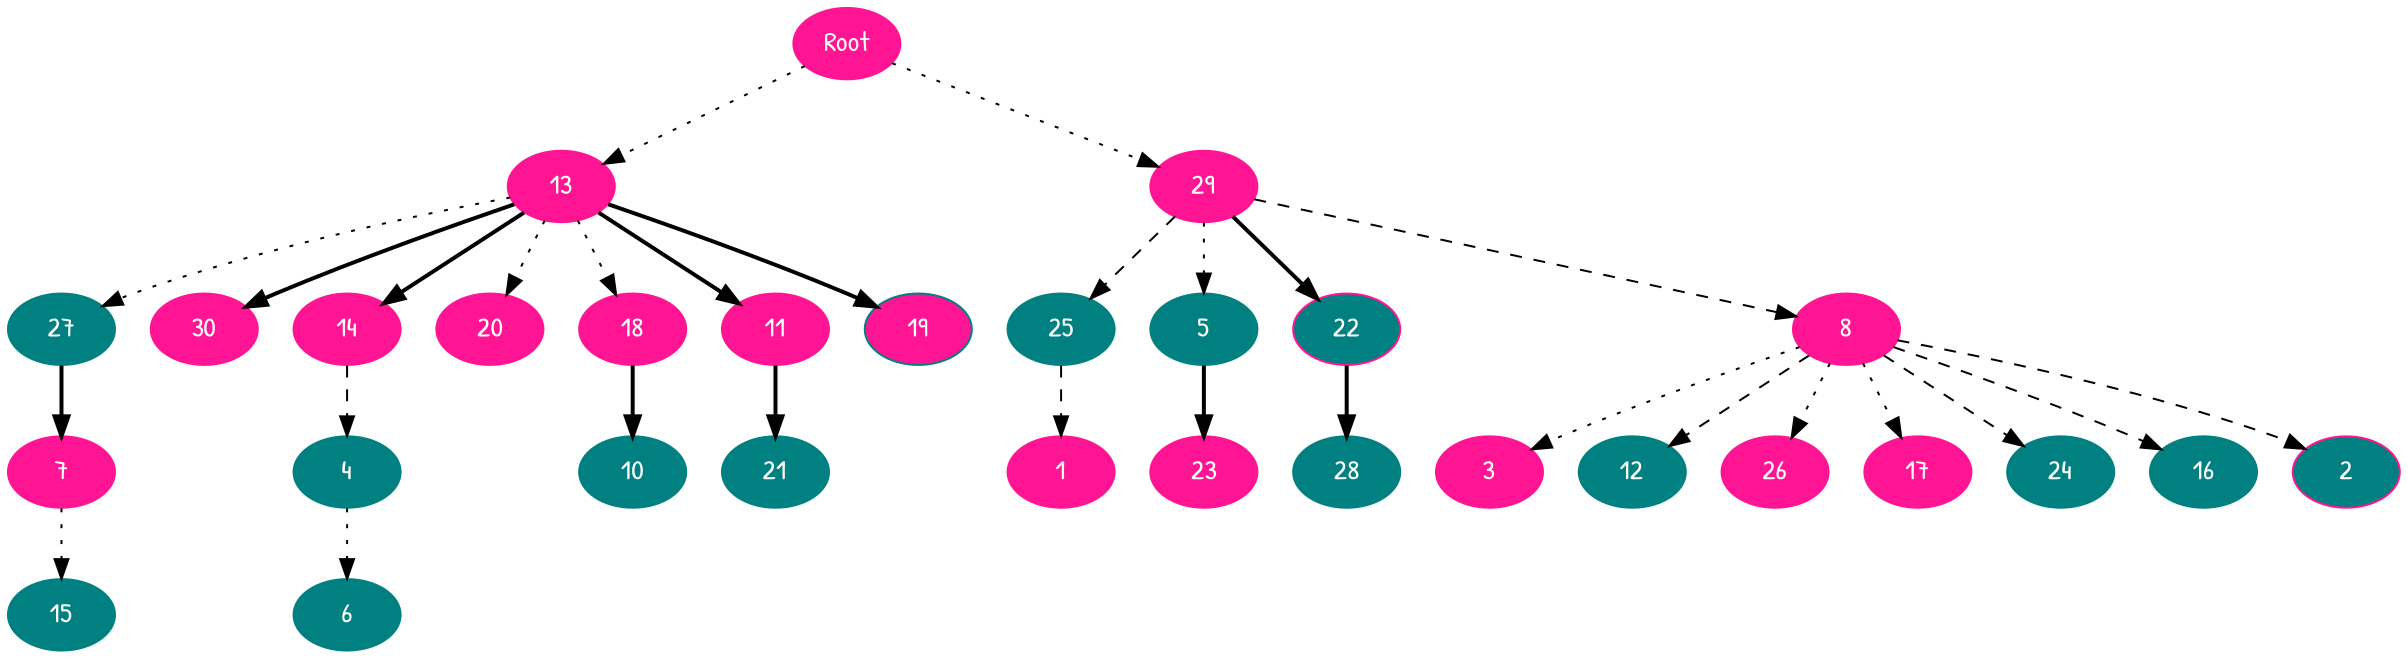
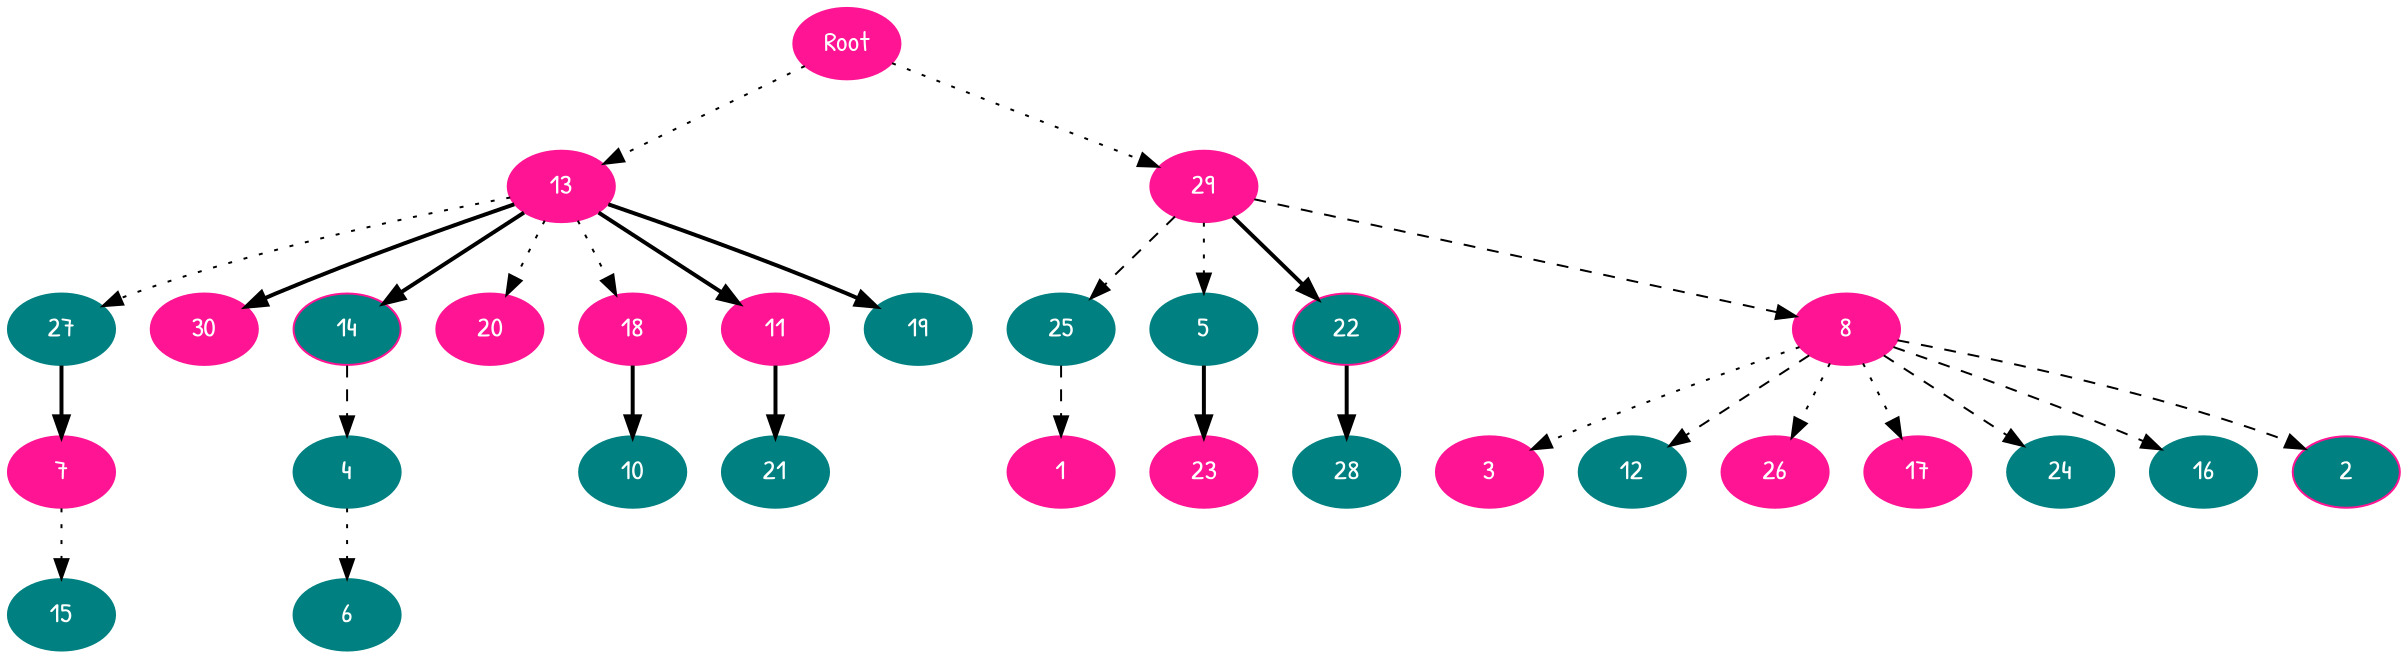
(347, 329) -> (347, 329)
(918, 329) -> (918, 329)
